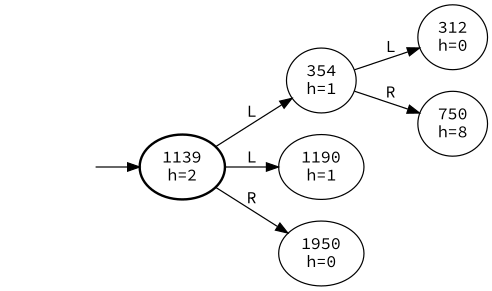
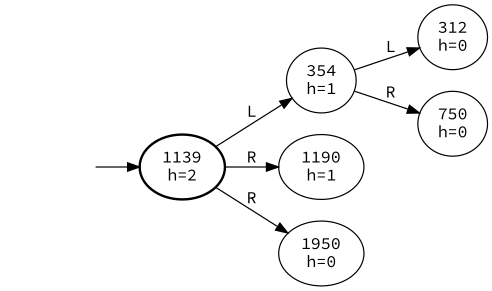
(453, 124) -> (453, 124)
(252, 158) -> (252, 158)
